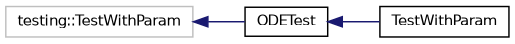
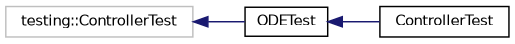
(99, 22) -> (99, 22)
(444, 22) -> (444, 22)
